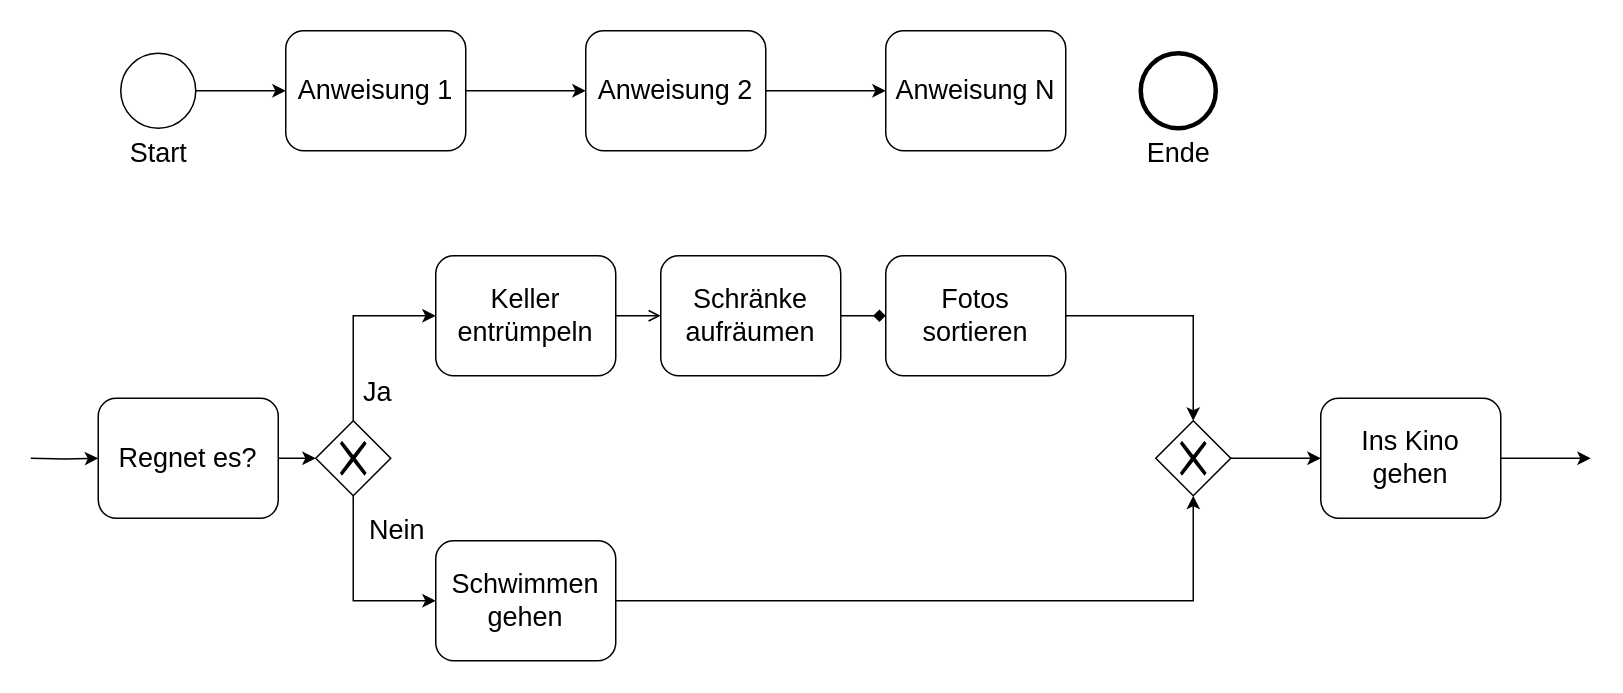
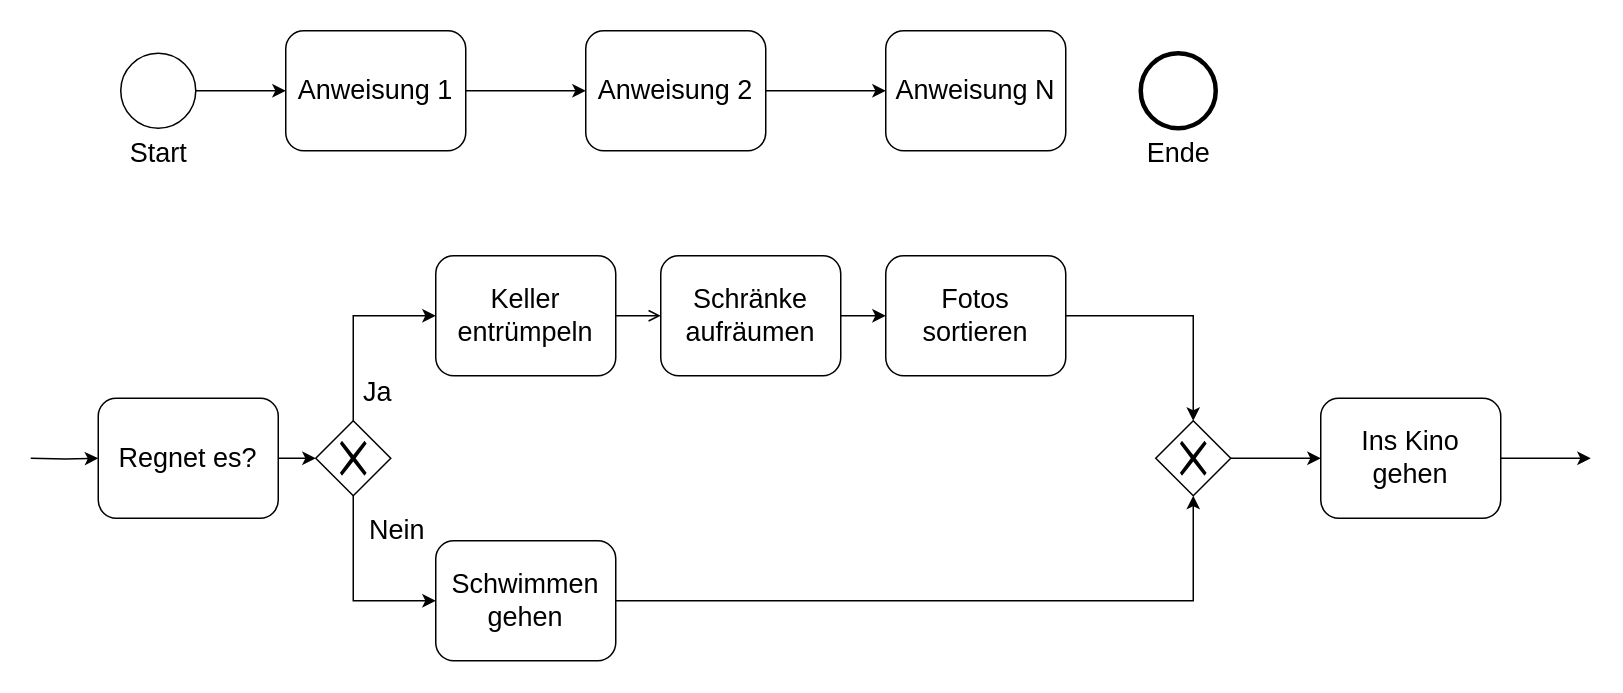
(873, 316) -> (874, 316)
